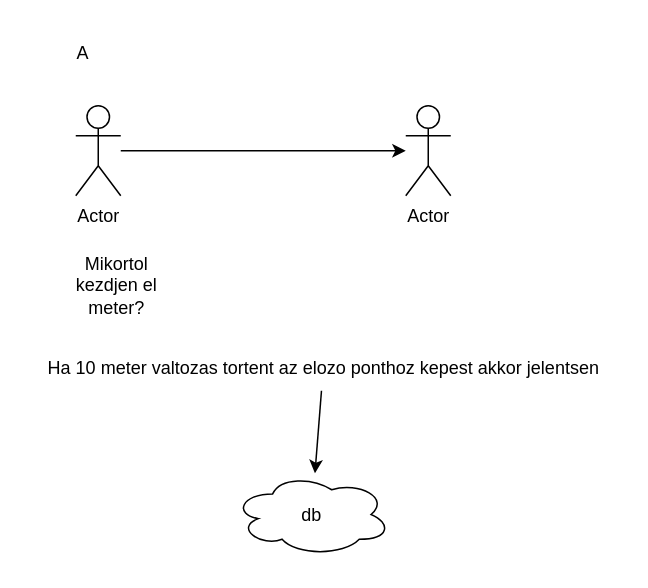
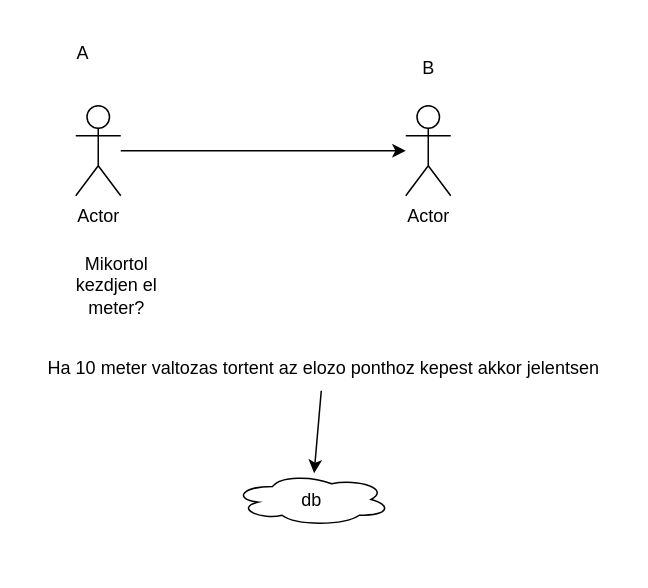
none -> (428, 68)
(312, 515) -> (312, 500)
